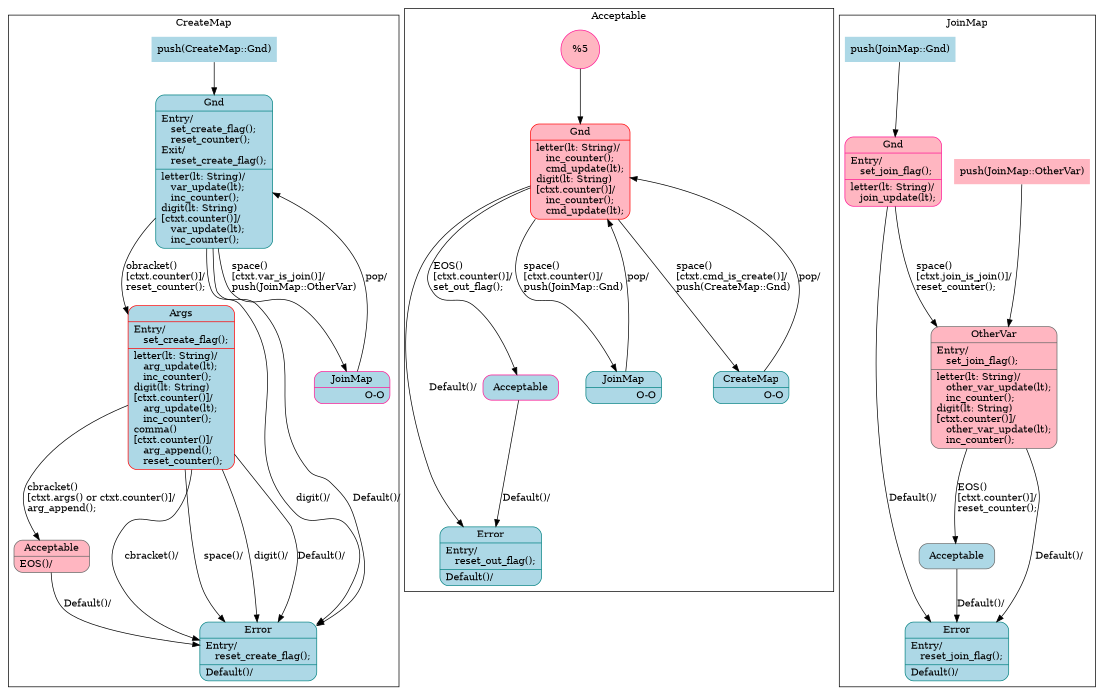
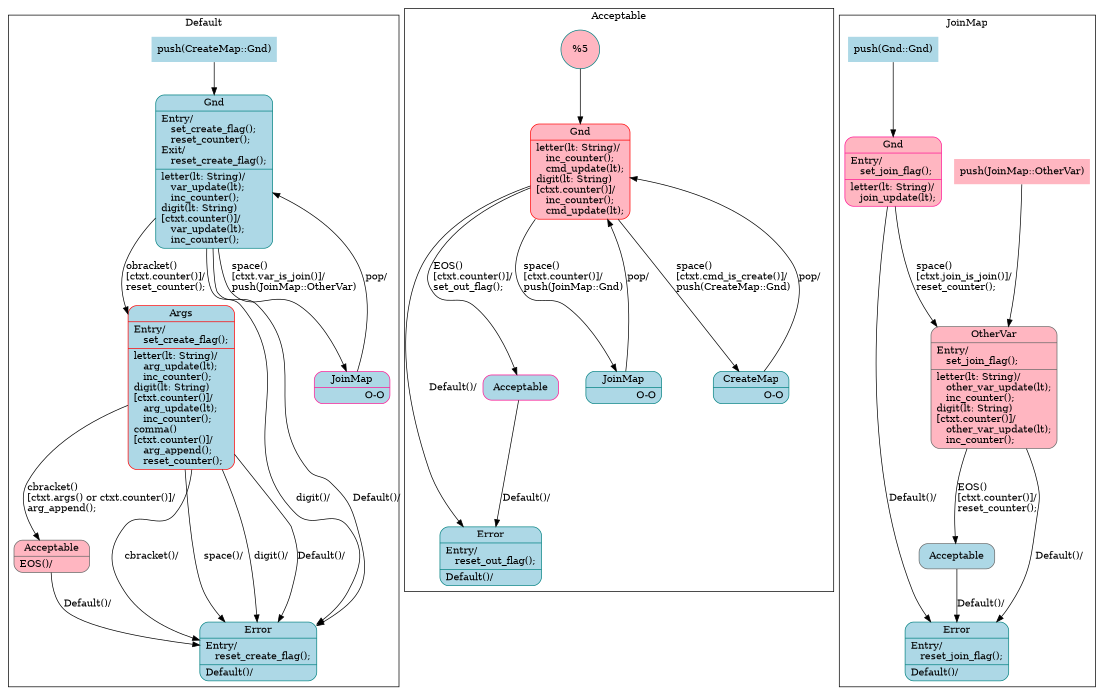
(204, 23) -> (204, 23)
(580, 49) -> (580, 49)
(900, 49) -> (893, 49)
